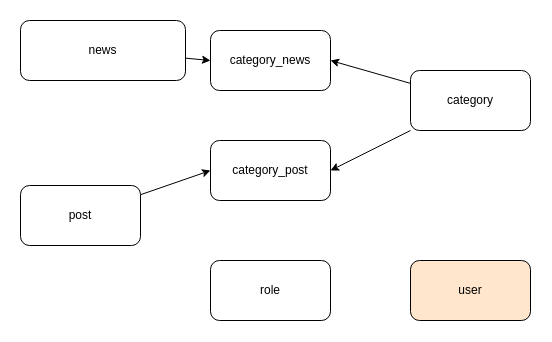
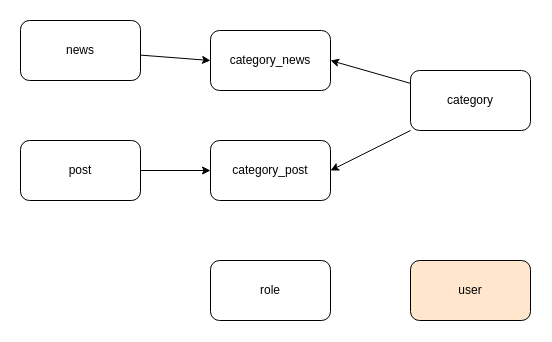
(103, 51) -> (81, 51)
(81, 216) -> (81, 171)
